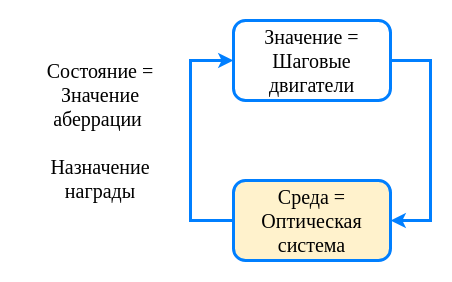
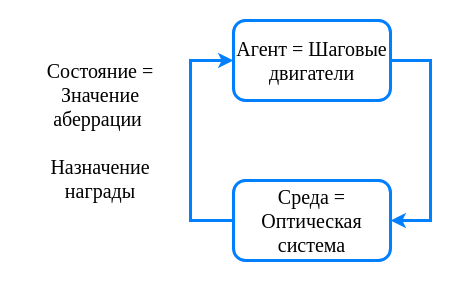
(312, 61) -> (312, 61)
(312, 221) -> (312, 221)
